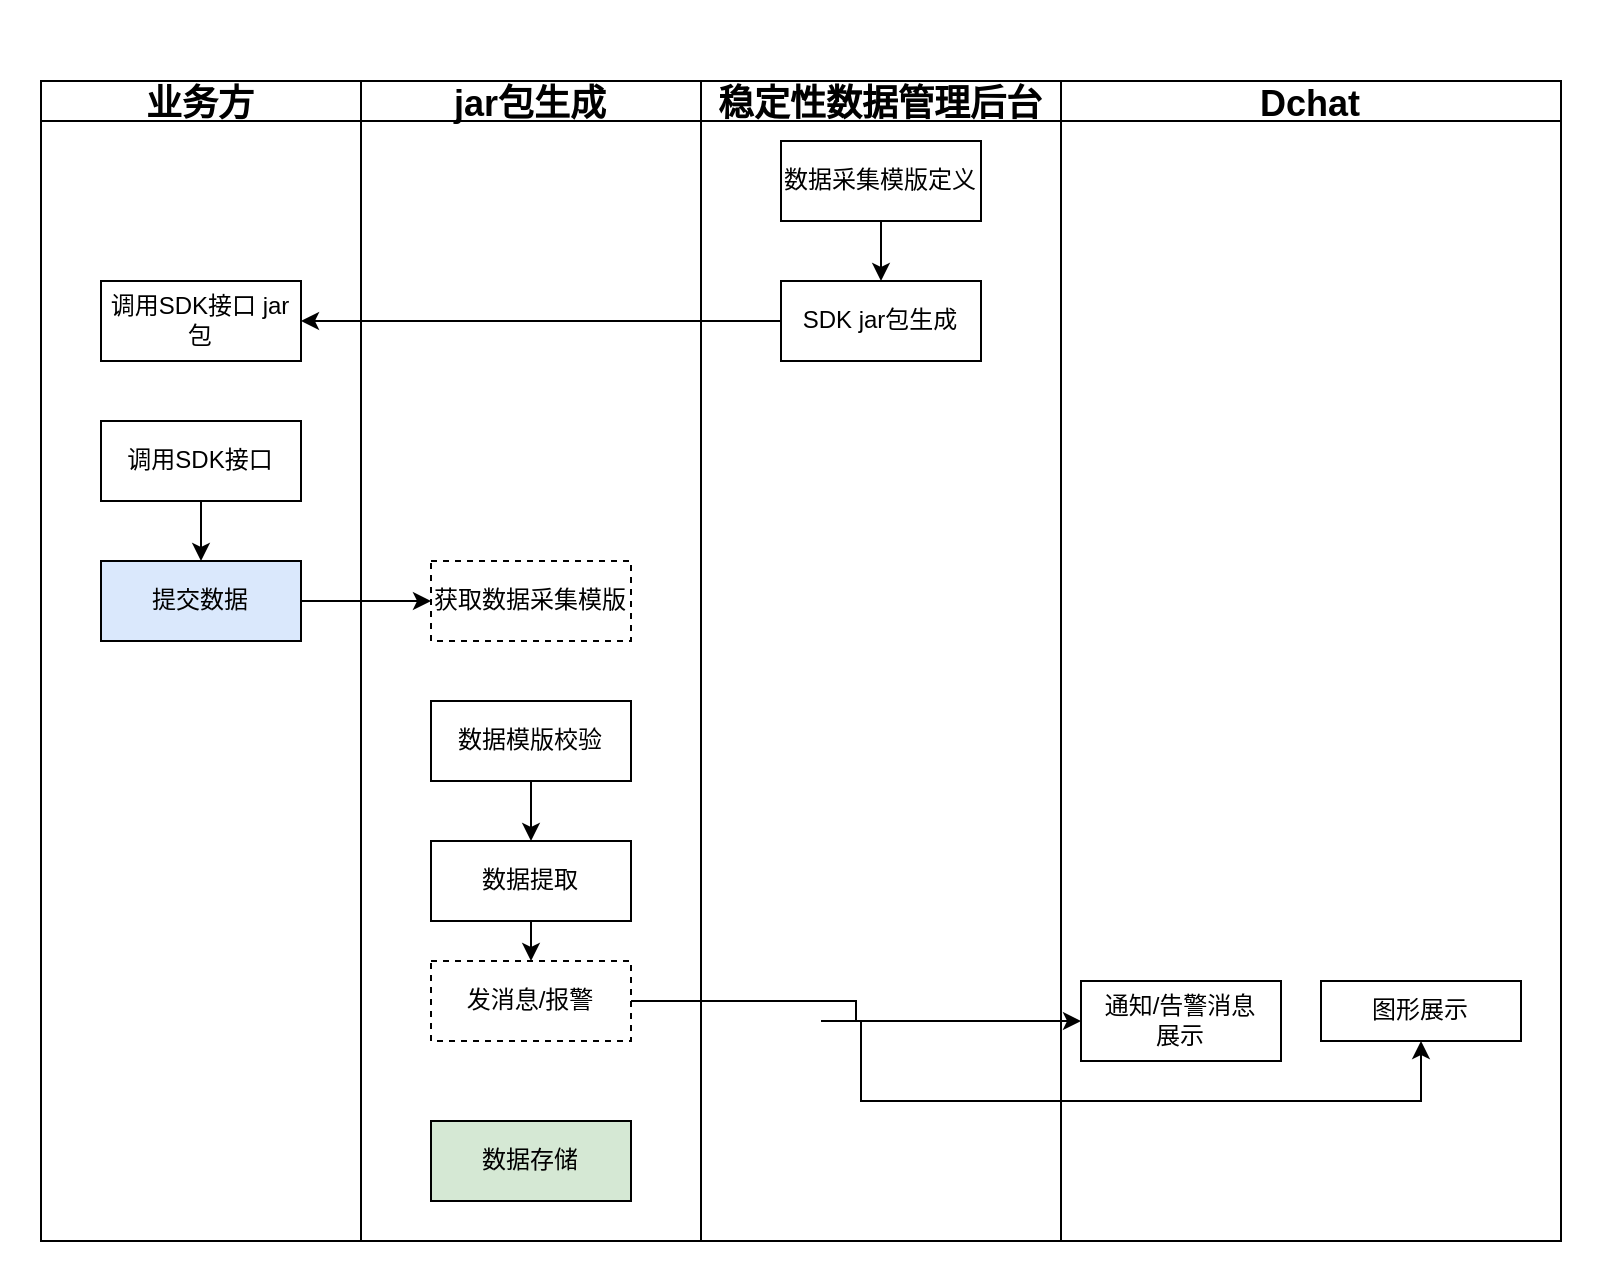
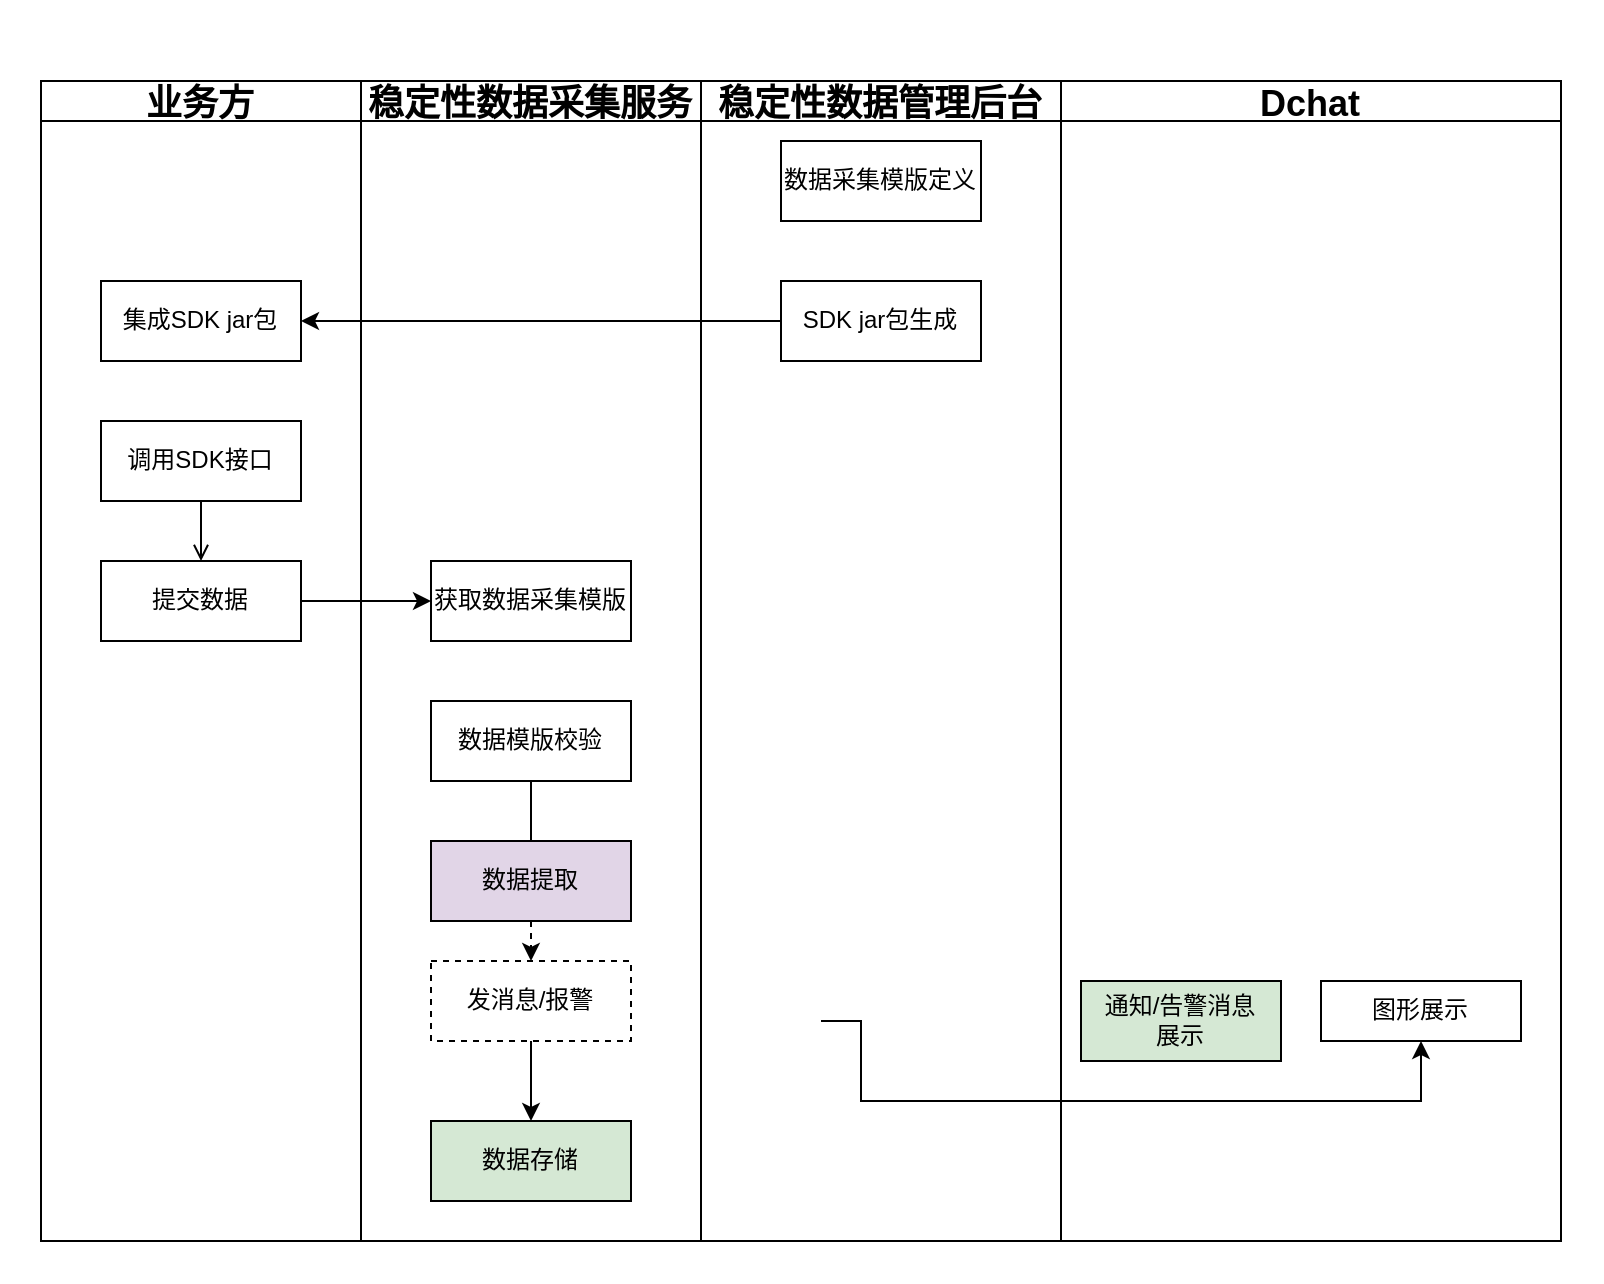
(530, 104) -> (530, 104)
(881, 244) -> none
(201, 321) -> (201, 321)
(201, 546) -> (201, 549)
(201, 601) -> (201, 601)
(531, 601) -> (531, 601)
(531, 826) -> (531, 831)
(531, 881) -> (531, 881)
(531, 934) -> (531, 934)
(960, 1021) -> none
(1181, 1021) -> (1181, 1021)
none -> (531, 1074)
